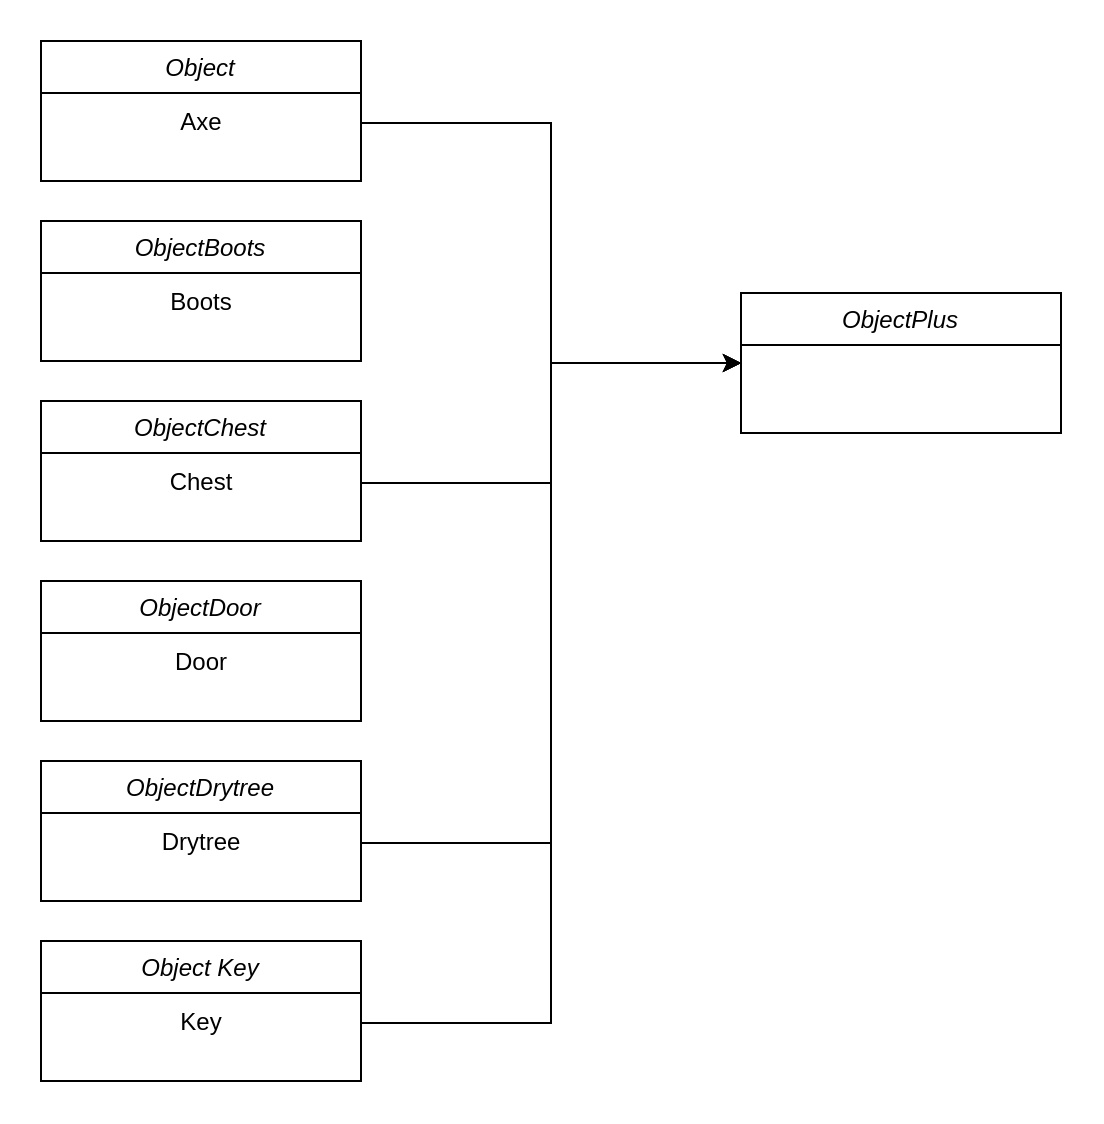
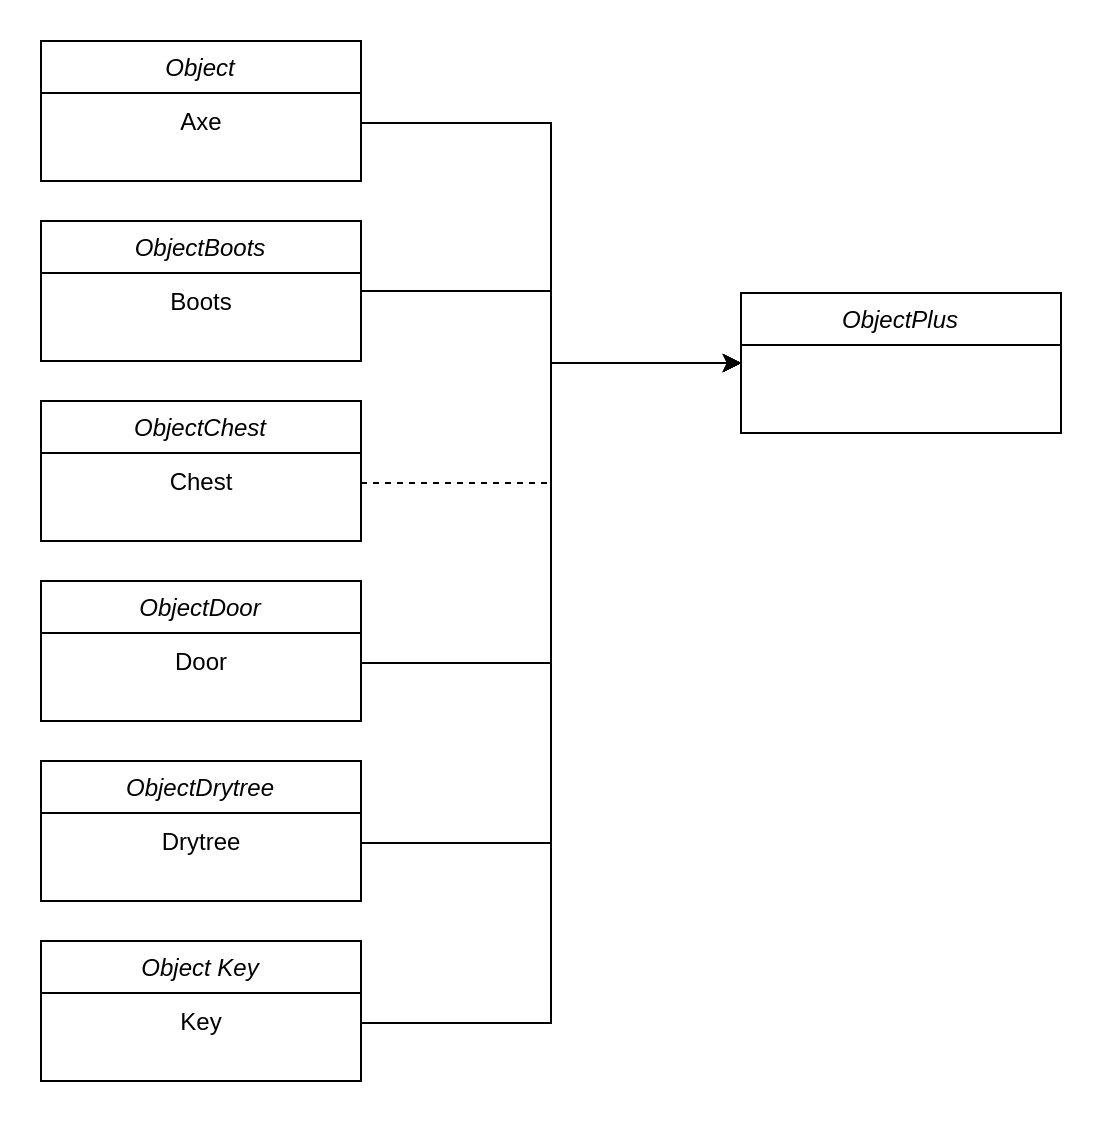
none -> (456, 291)
(456, 483) -> (456, 483)
none -> (455, 663)
